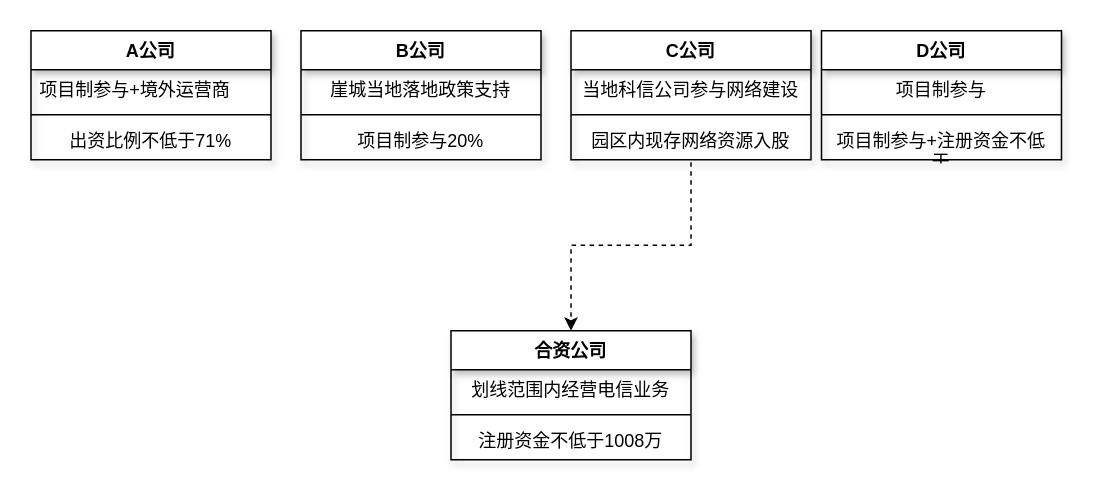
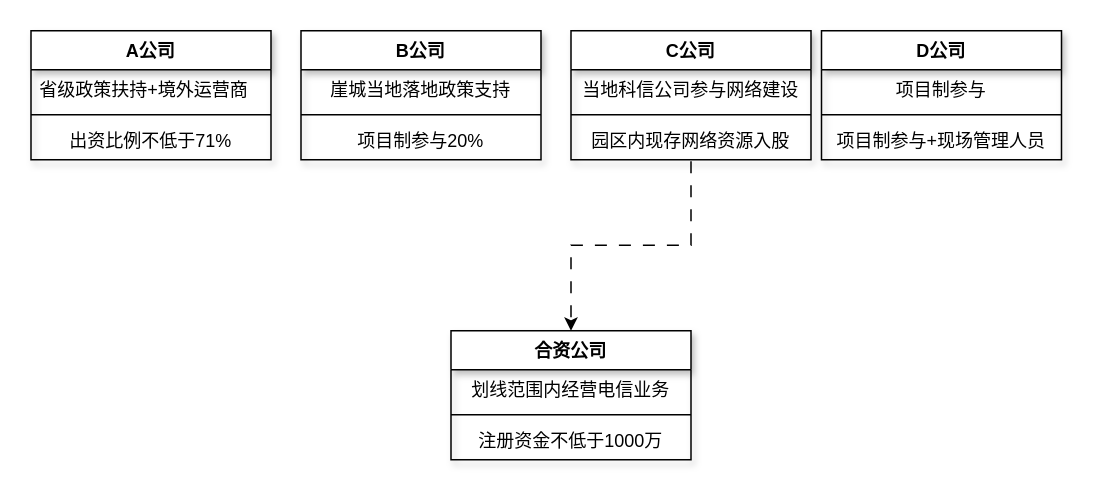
(135, 91) -> (144, 91)
(941, 153) -> (941, 142)
(639, 245) -> (639, 245)
(571, 442) -> (571, 442)
